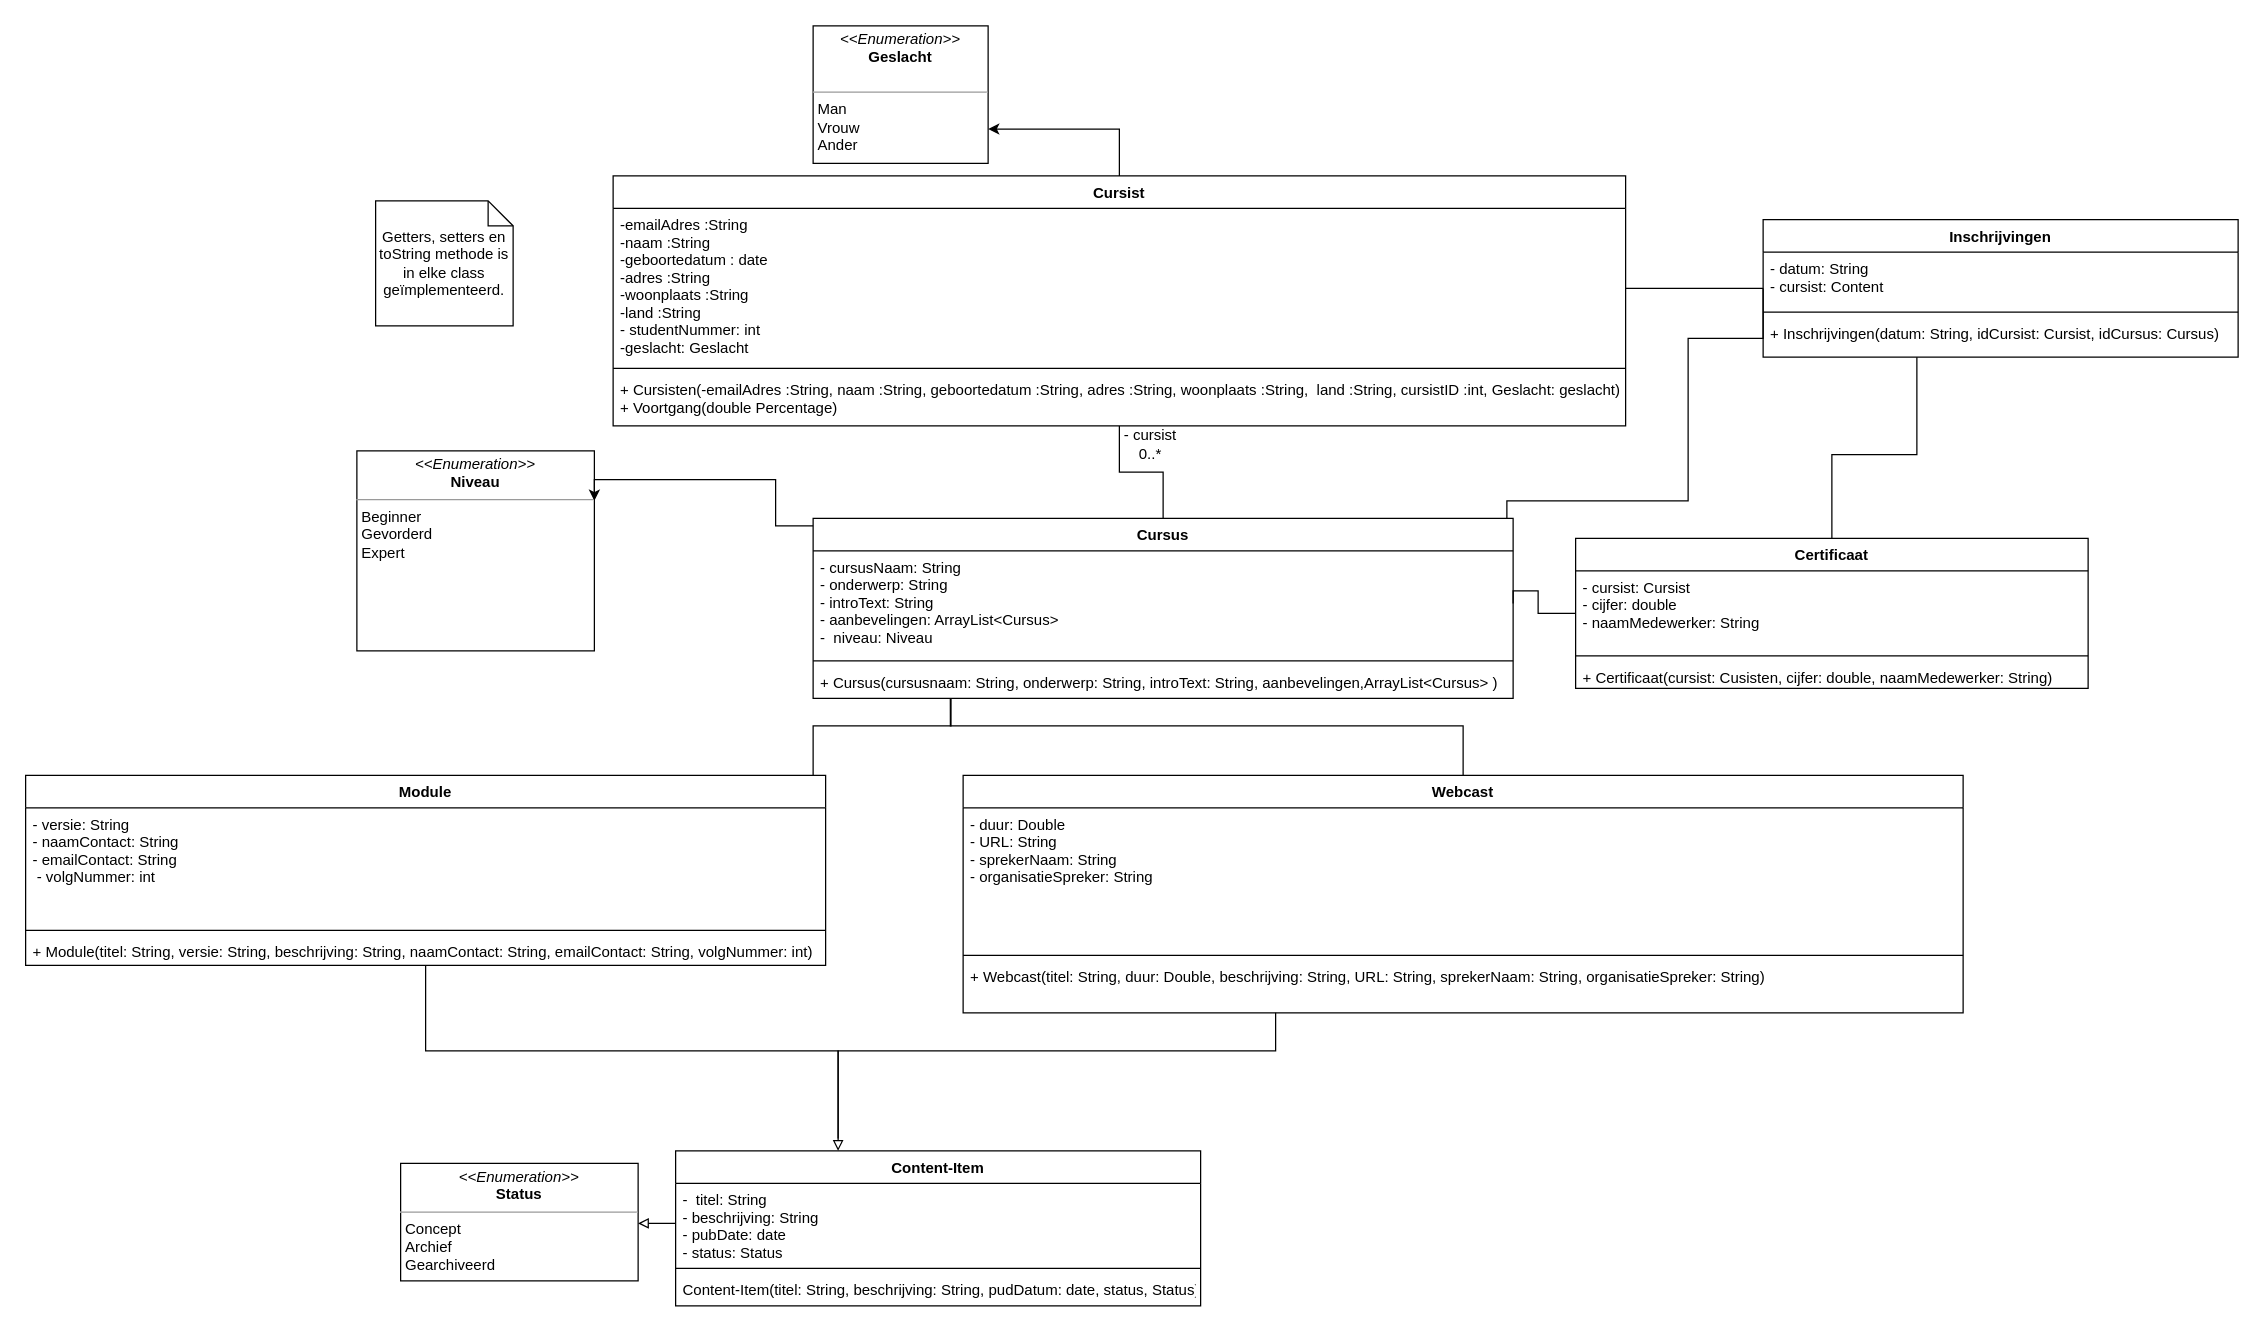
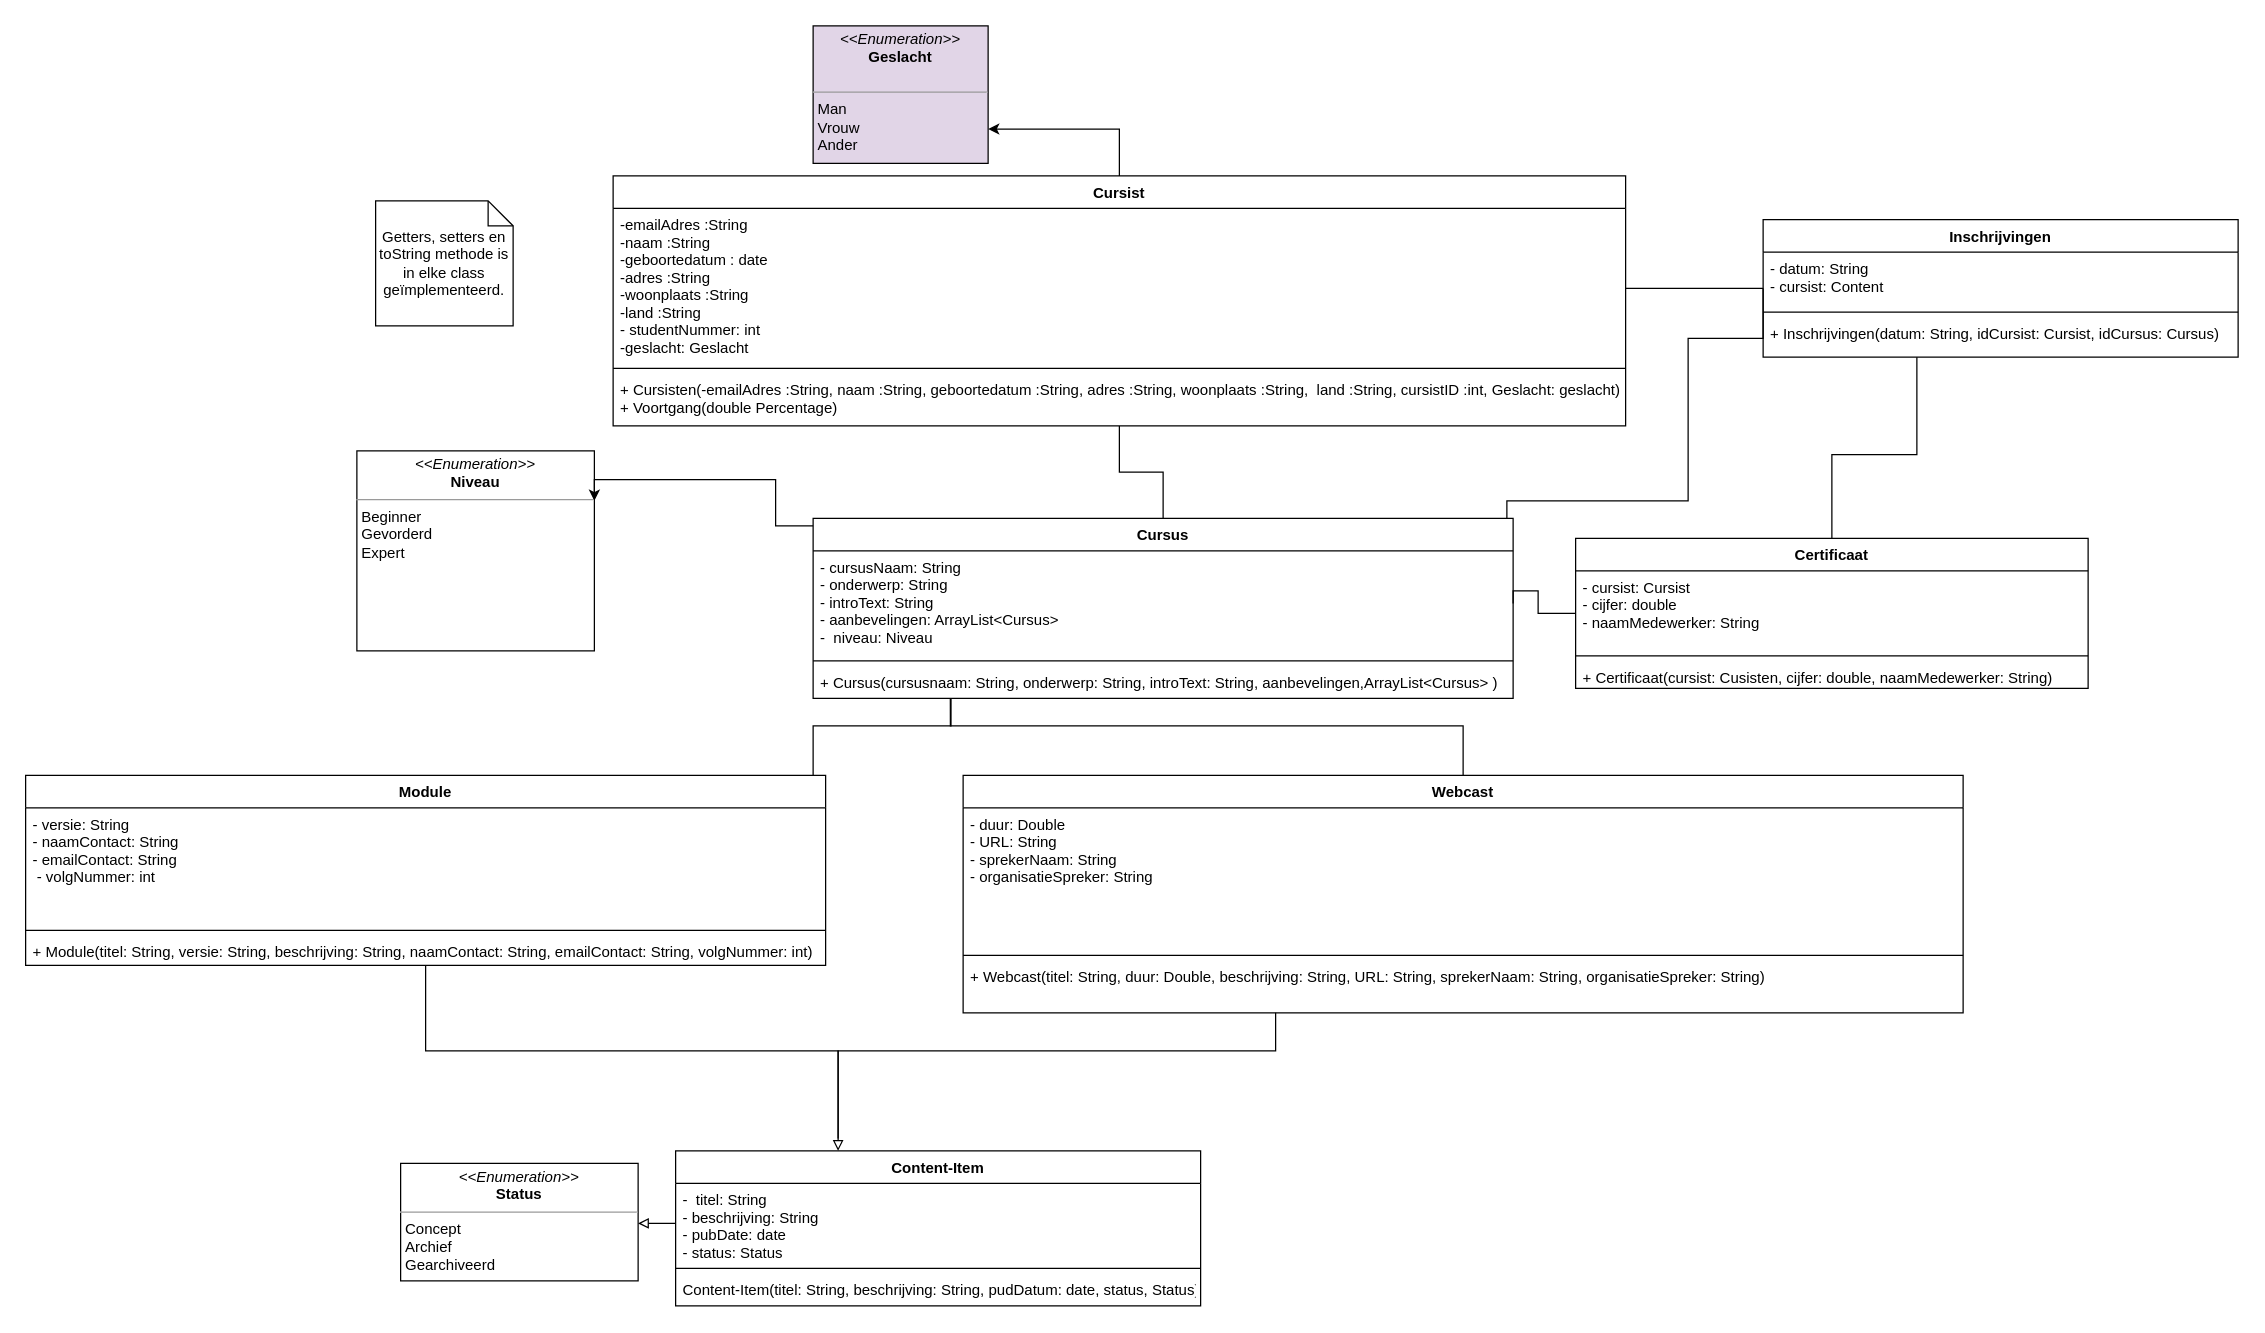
(901, 94) -> (901, 94)
(1151, 444) -> none
